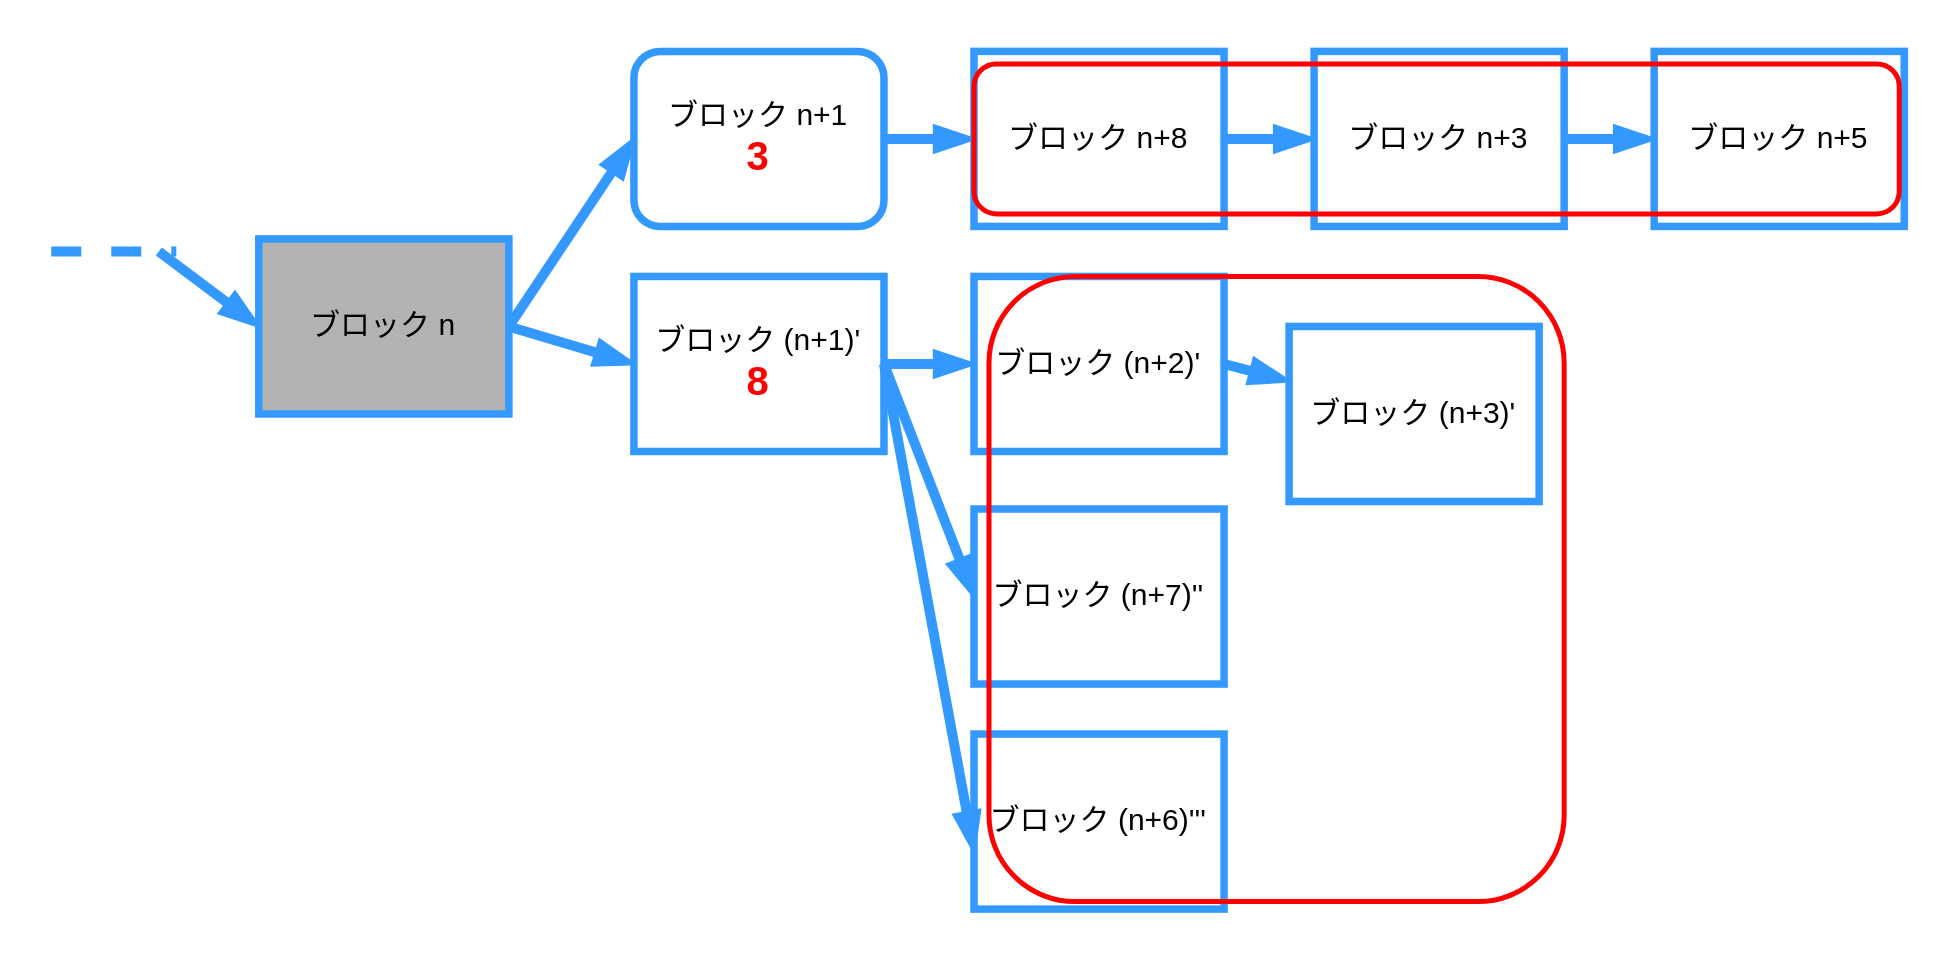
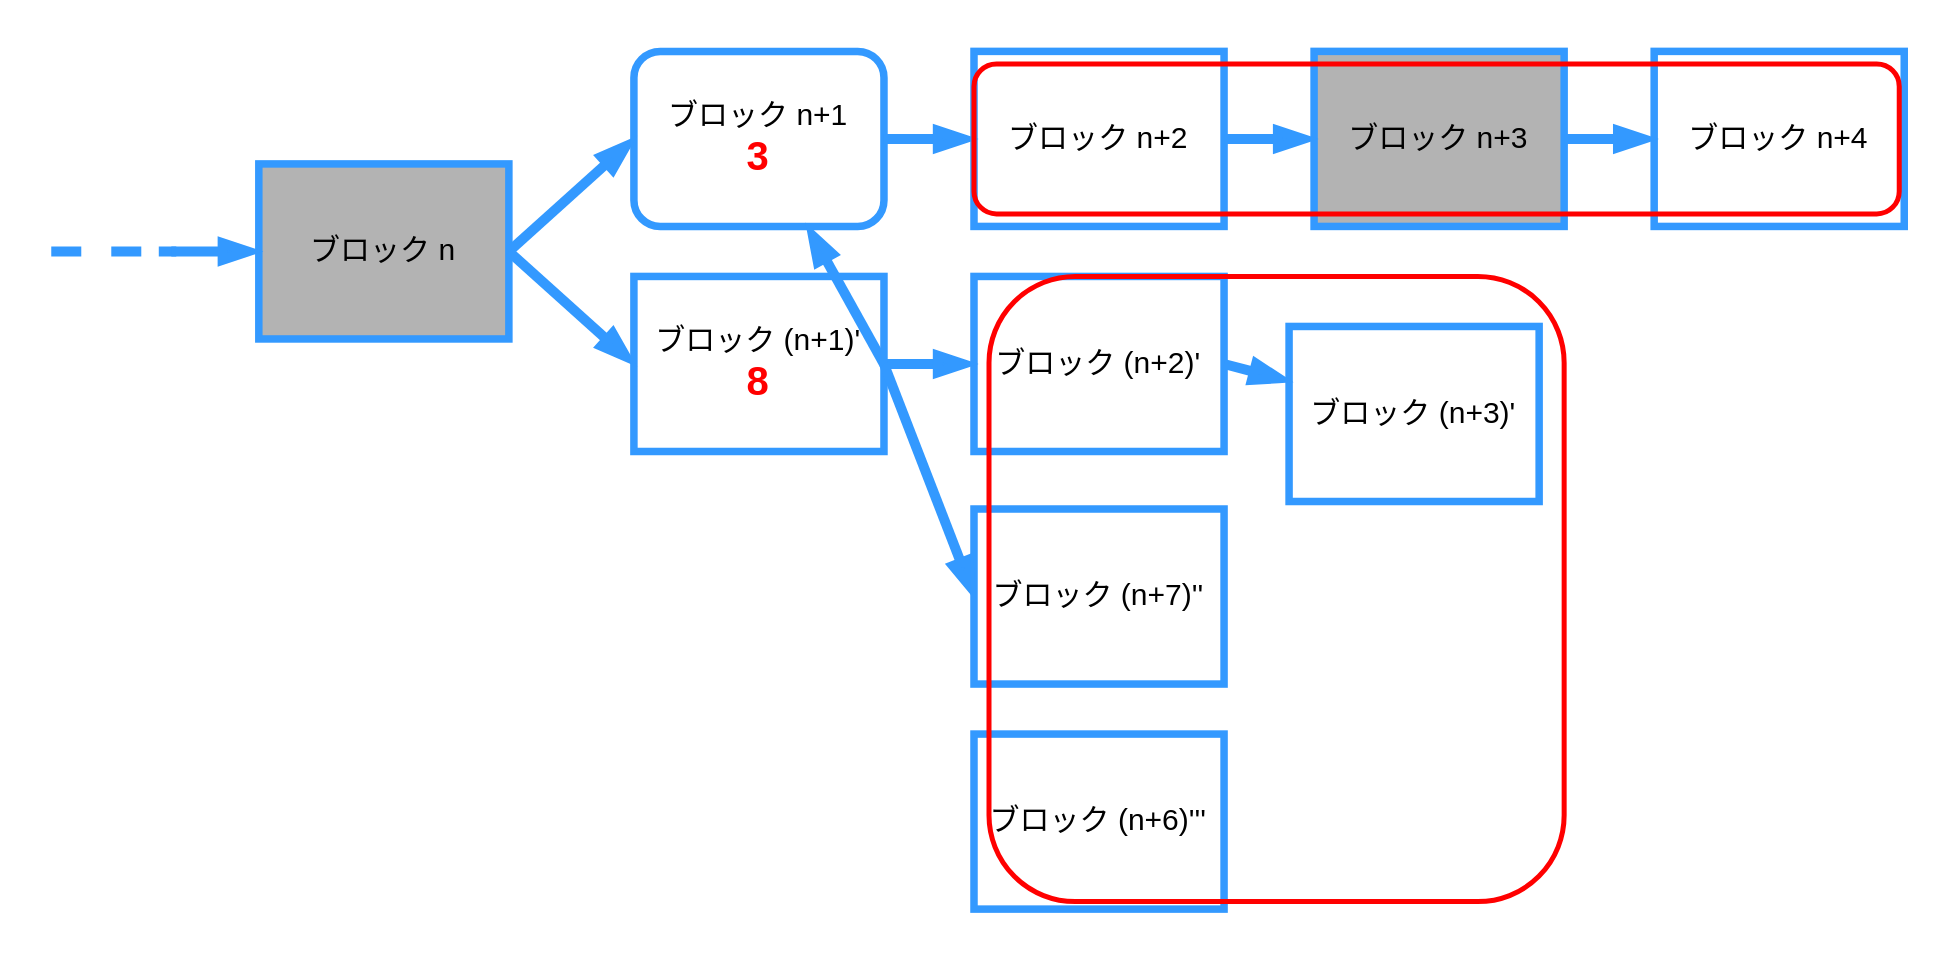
(1099, 139) -> (1099, 139)
(1439, 139) -> (1439, 139)
(1779, 139) -> (1779, 139)
(384, 326) -> (384, 251)
(928, 602) -> (853, 309)
